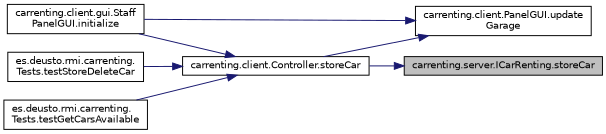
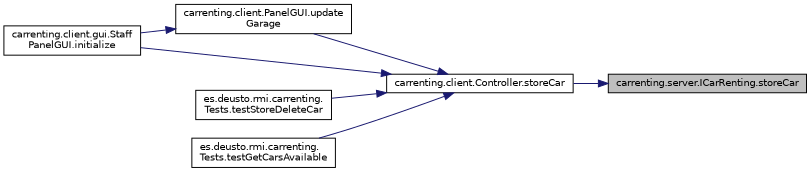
(371, 47) -> (376, 53)
